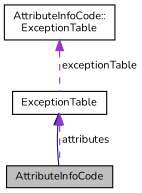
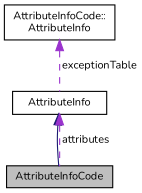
(60, 22) -> (60, 22)
(60, 103) -> (60, 103)
